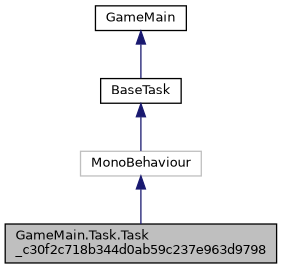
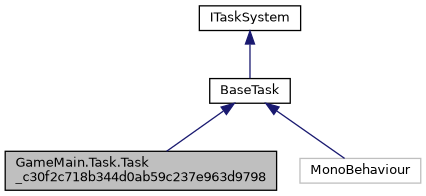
(141, 18) -> (250, 18)
(141, 207) -> (195, 131)
